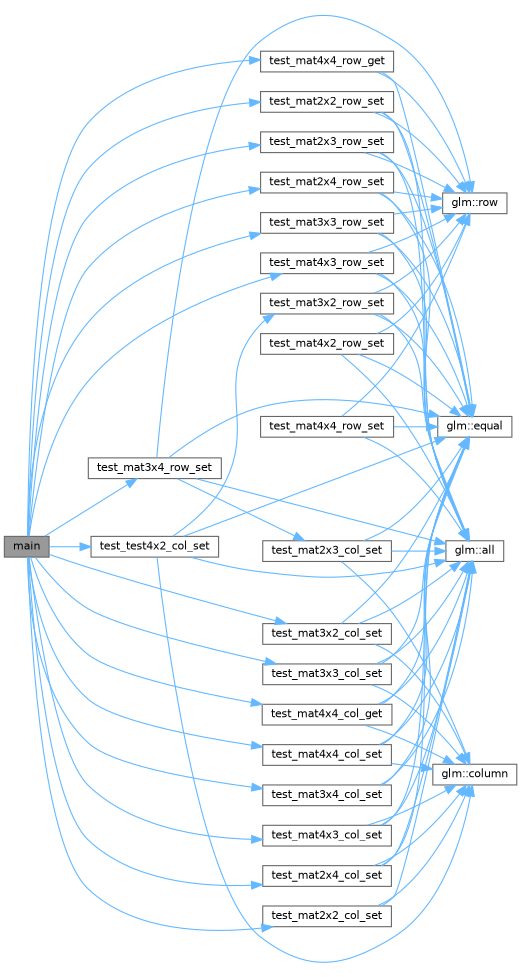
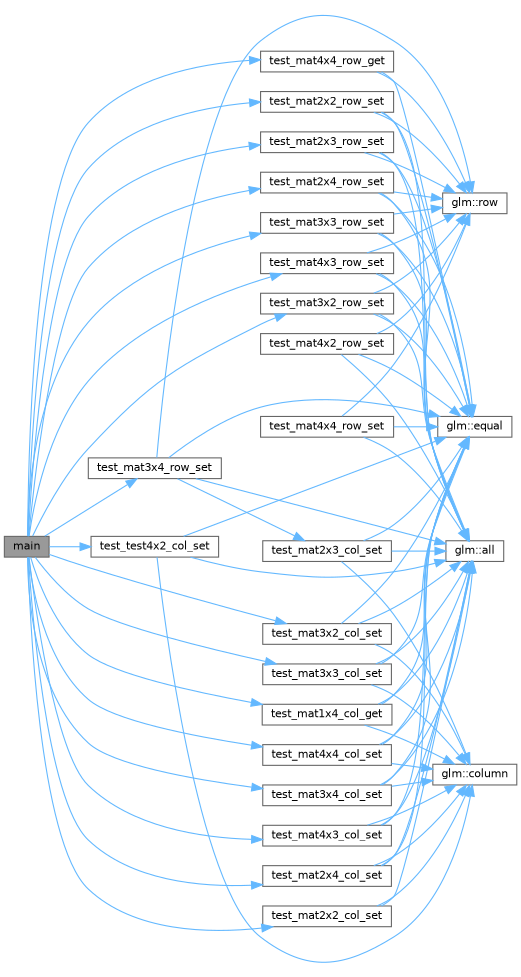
(237, 436) -> (133, 404)
(327, 715) -> (327, 715)
none -> (401, 785)
